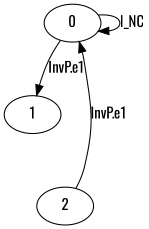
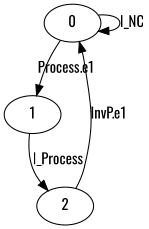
(66, 69) -> (66, 69)
none -> (30, 160)
